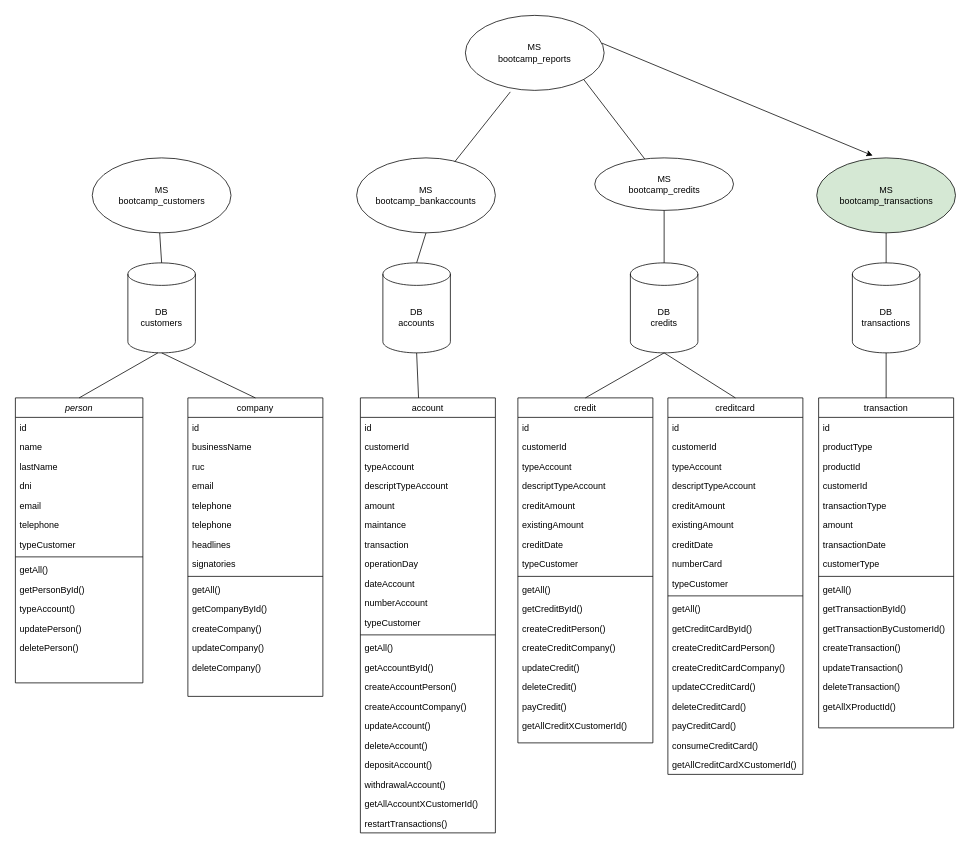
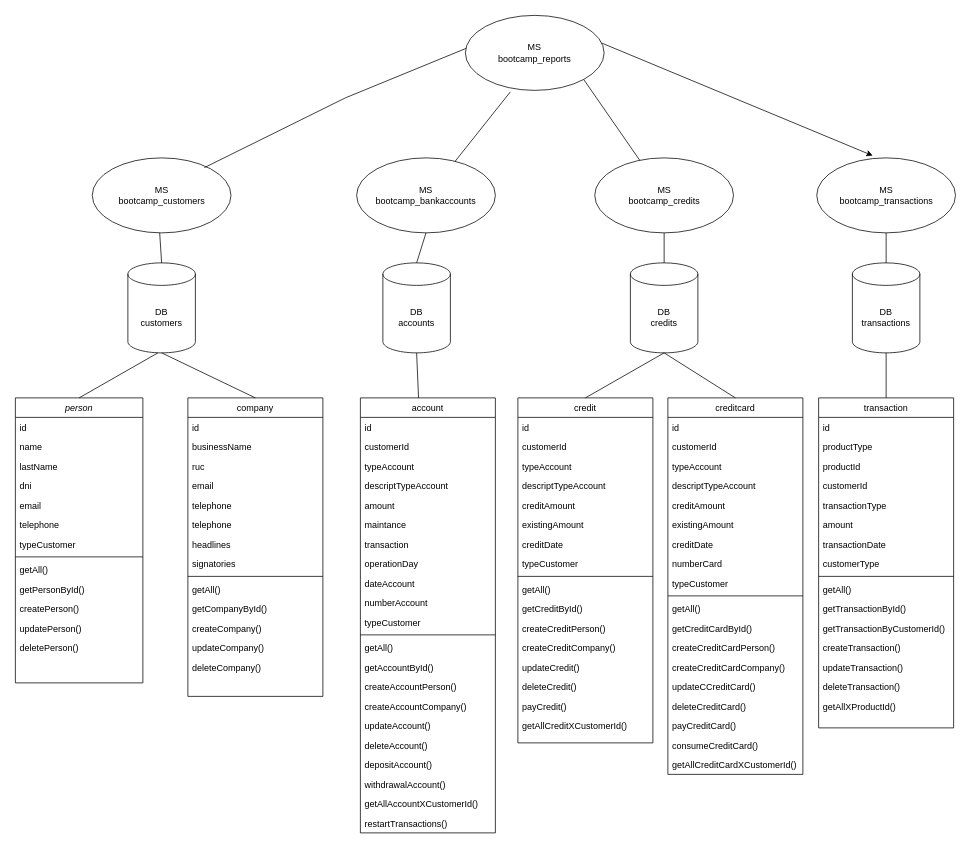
none -> (333, 104)
(664, 184) -> (664, 195)
(886, 195) -> (886, 195)
(52, 609) -> (55, 609)
